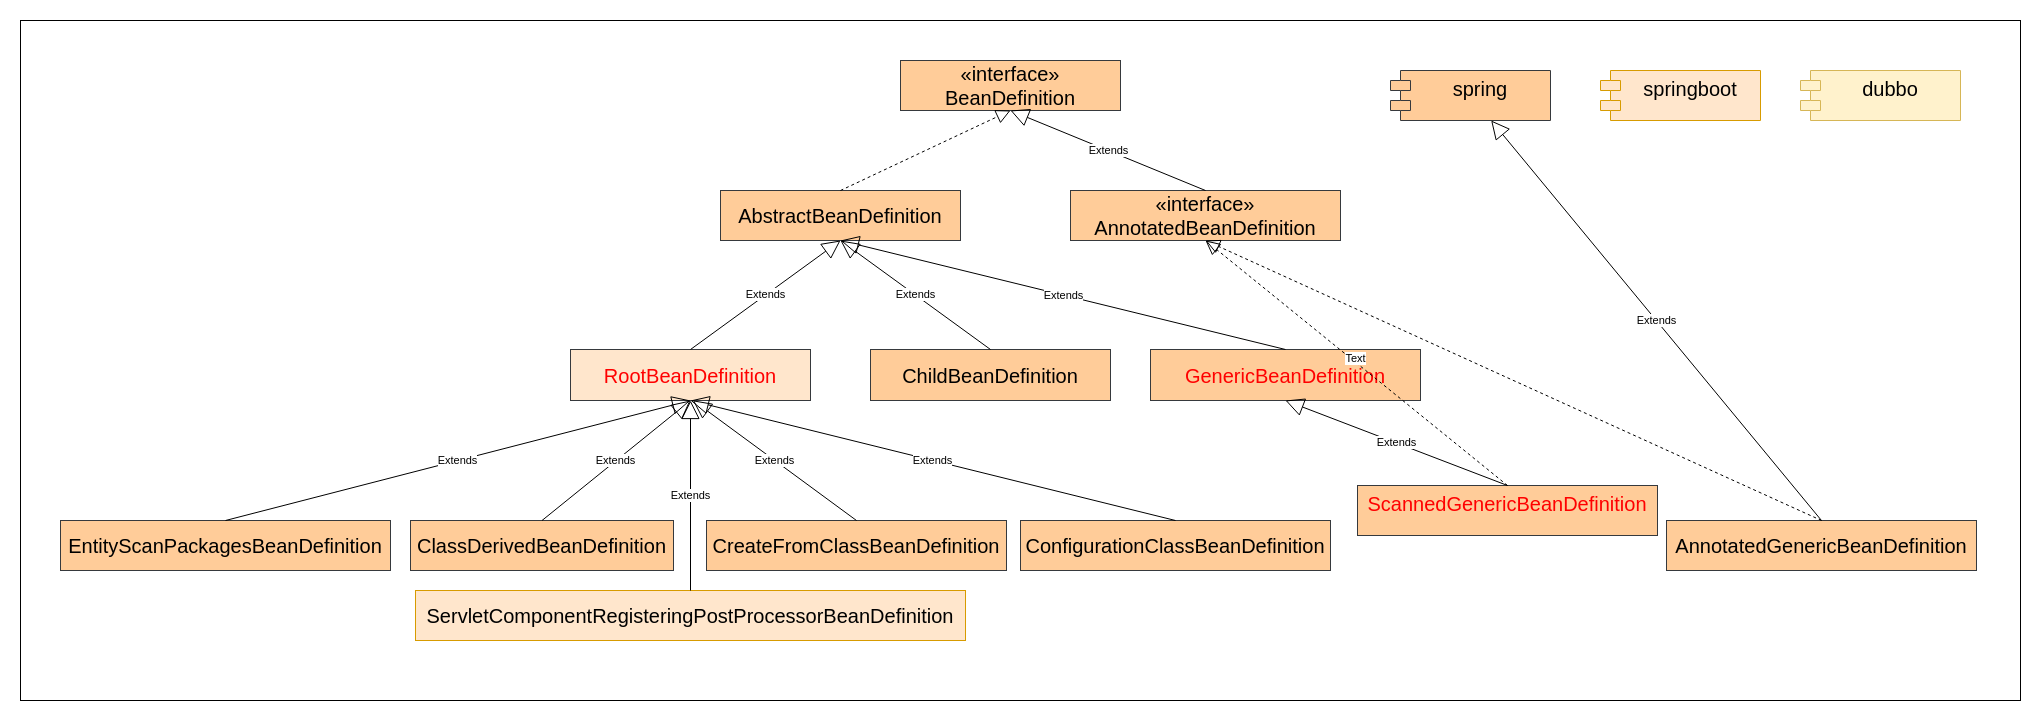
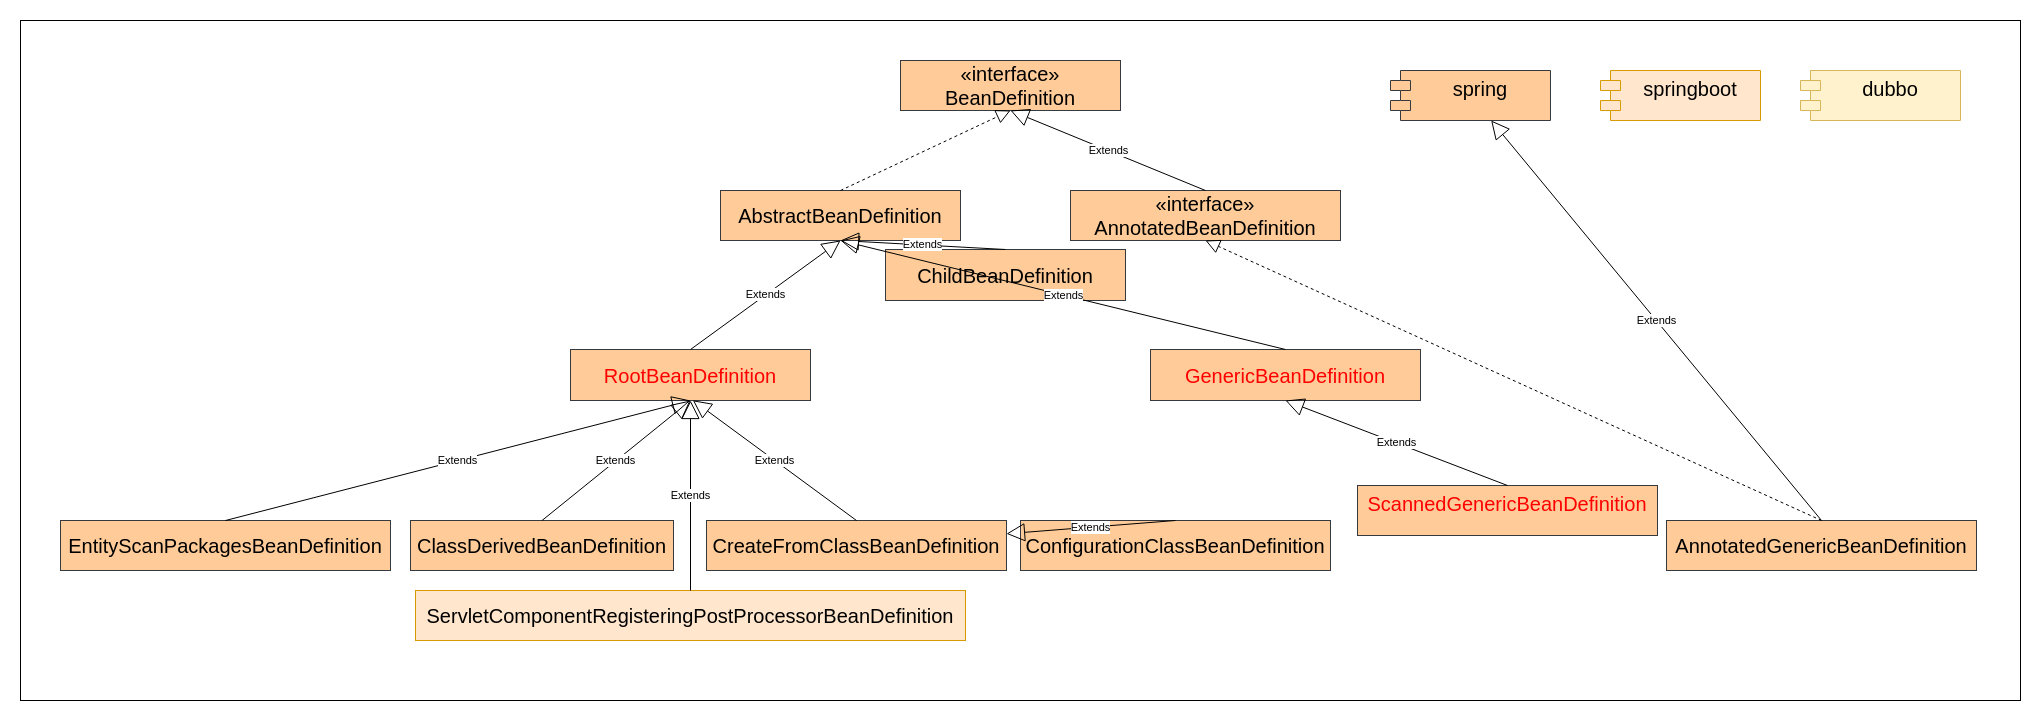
(1360, 366) -> none
(691, 375) -> (691, 375)
(991, 375) -> (1006, 275)
(941, 463) -> (1100, 526)
